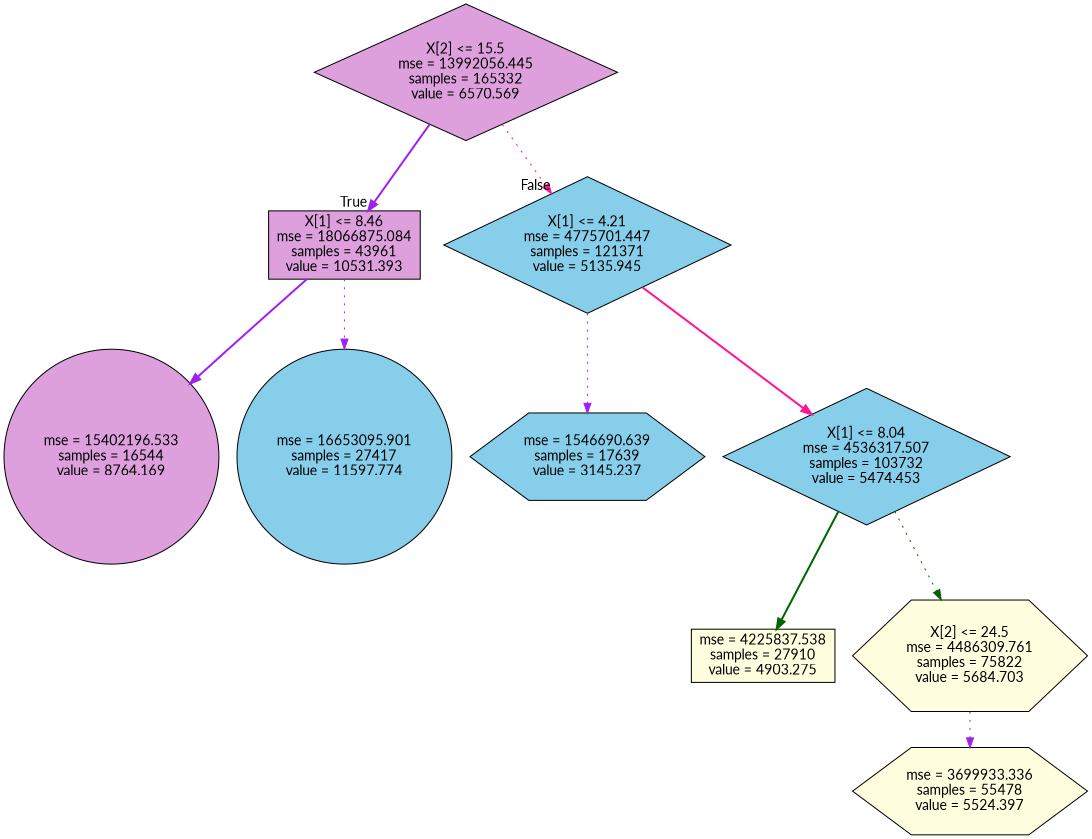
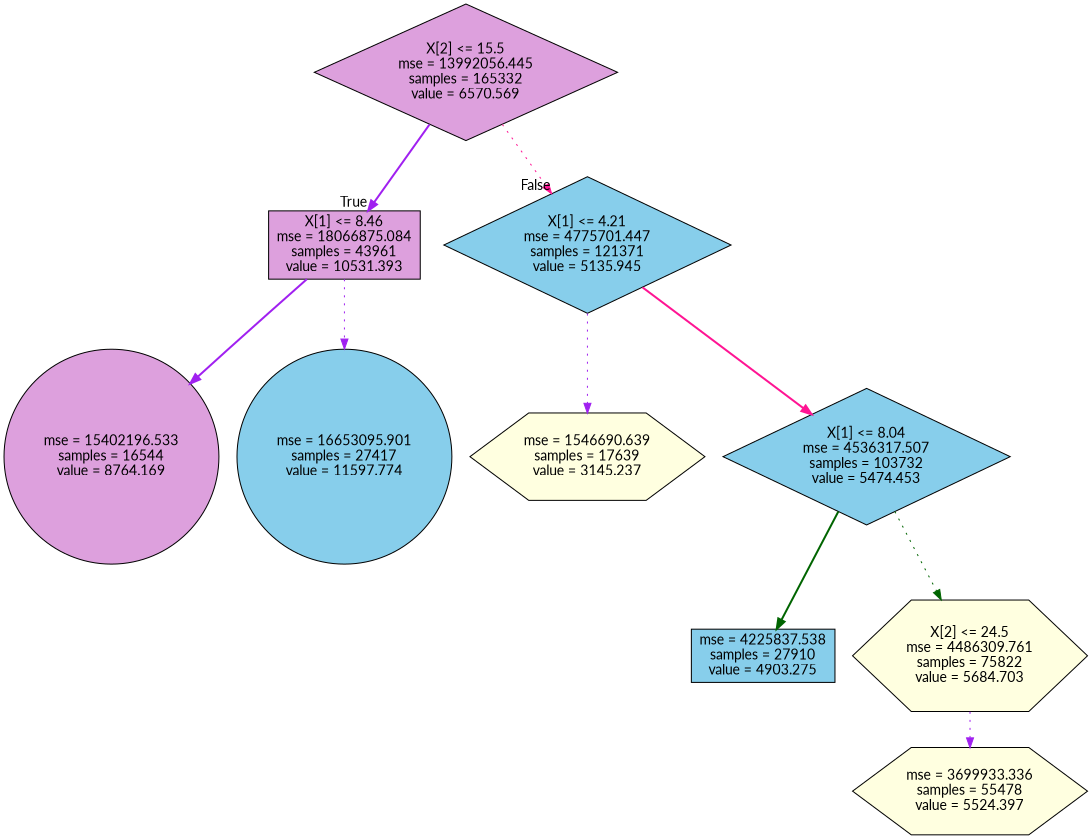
(587, 457) -> (587, 457)
(763, 656) -> (763, 656)
